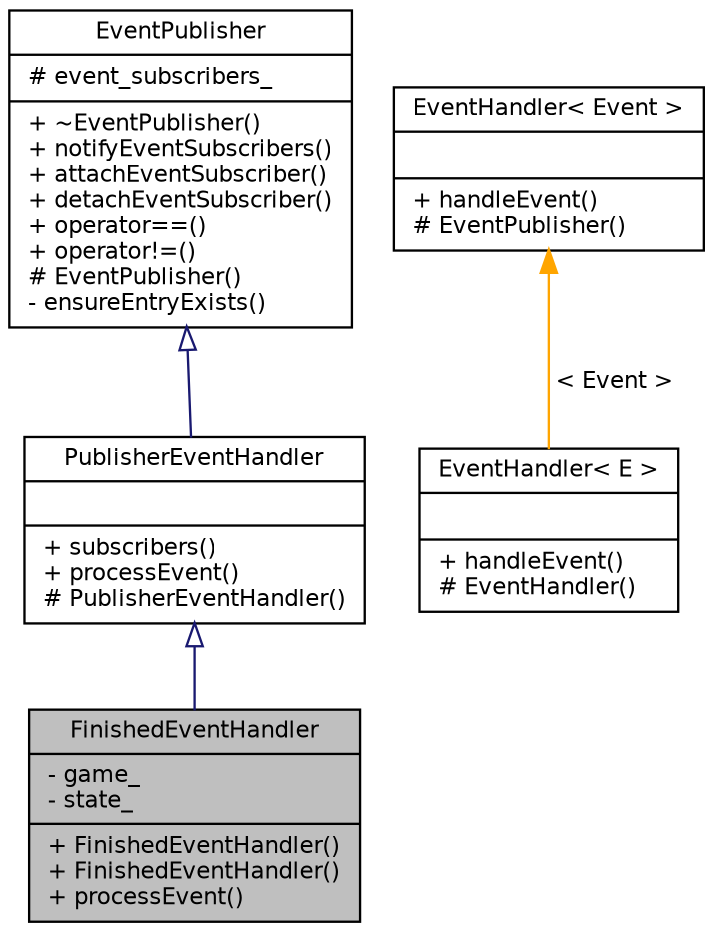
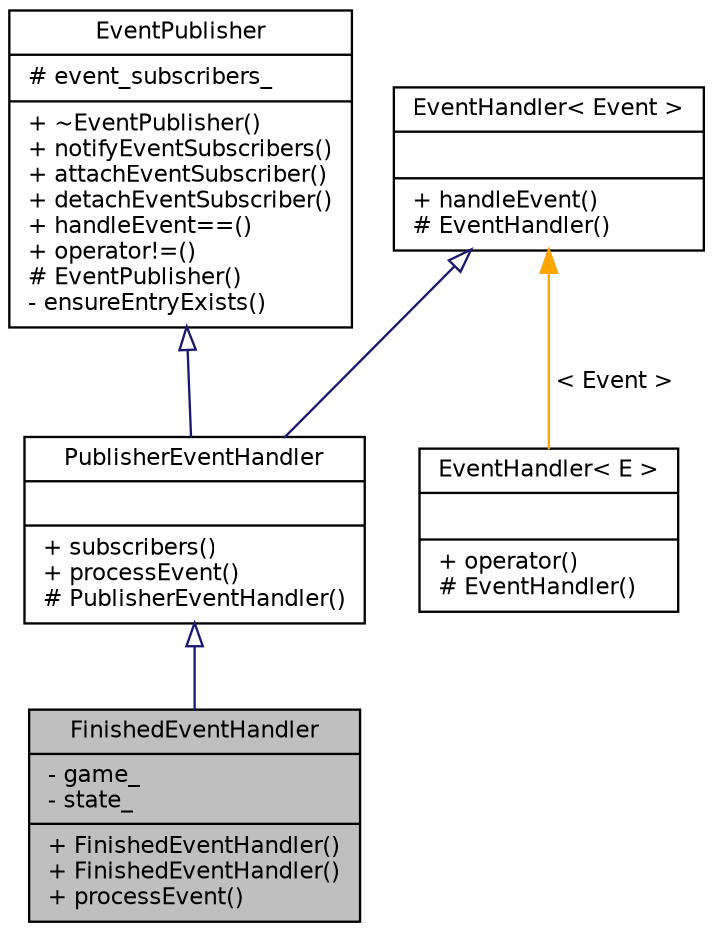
(118, 226) -> (141, 226)
(520, 226) -> (512, 226)
none -> (369, 352)
(531, 562) -> (509, 562)
